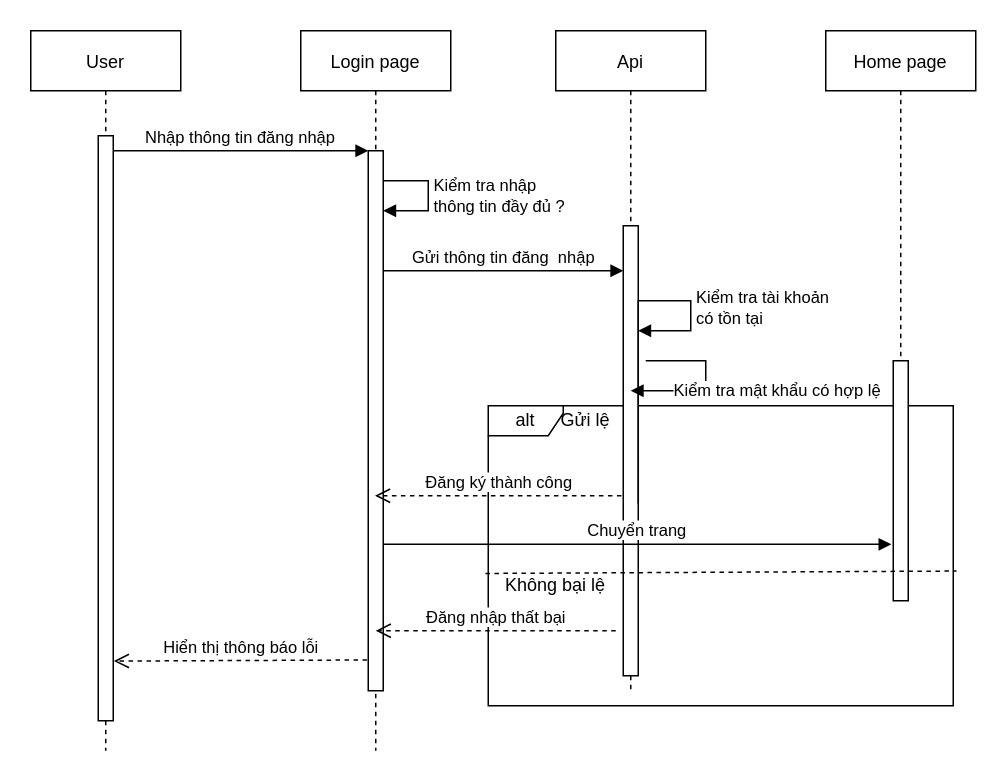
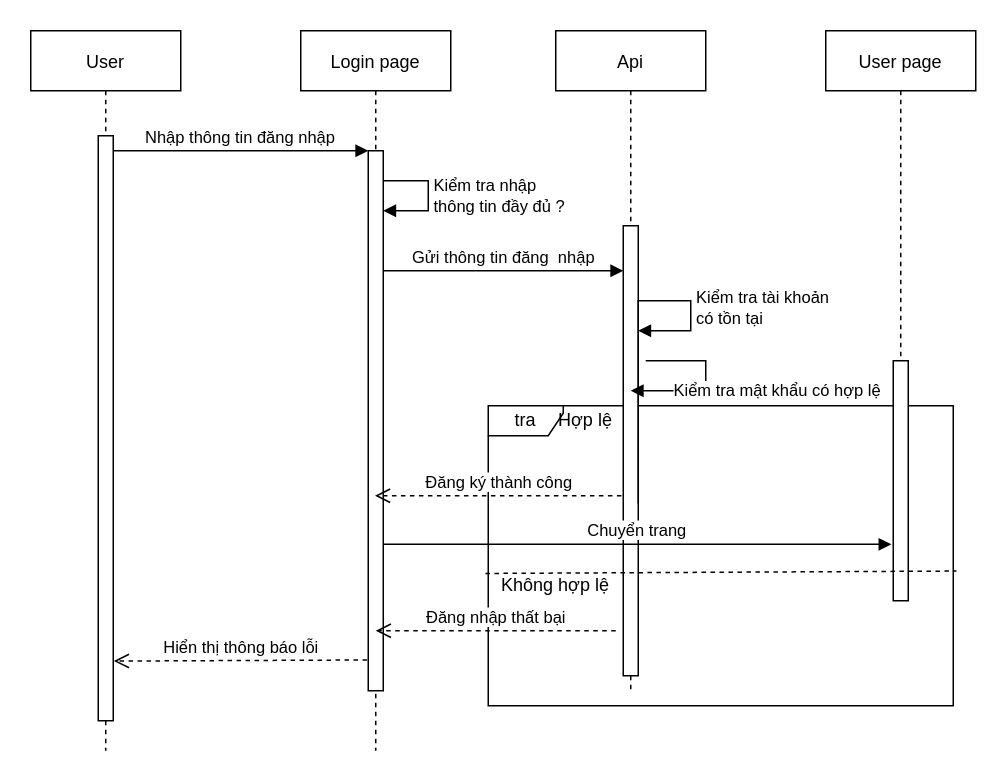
(900, 62) -> (900, 62)
(526, 421) -> (526, 421)
(586, 421) -> (586, 421)
(556, 586) -> (556, 586)
